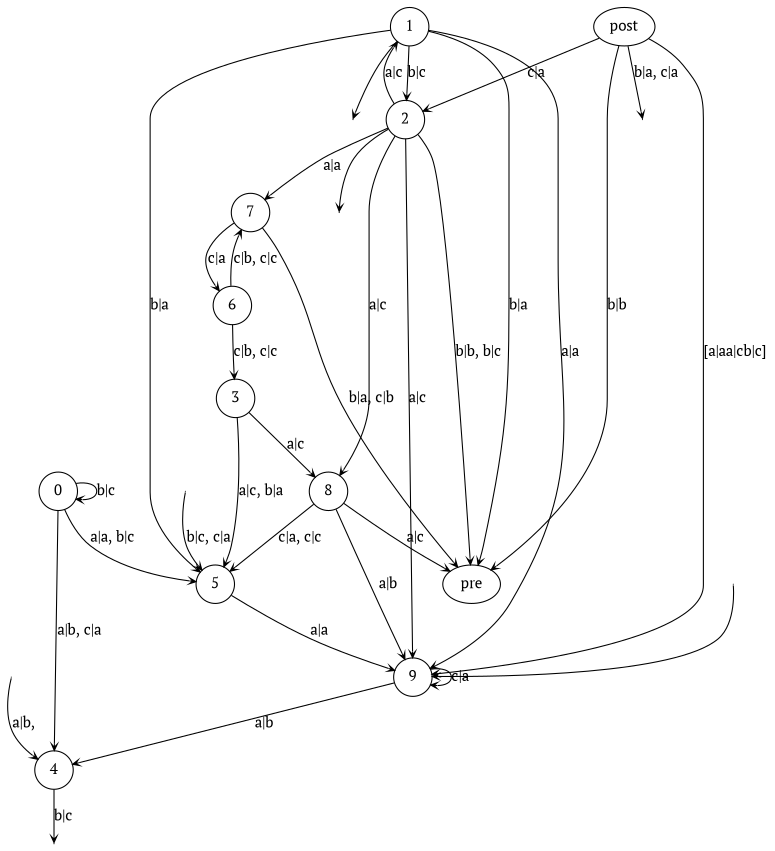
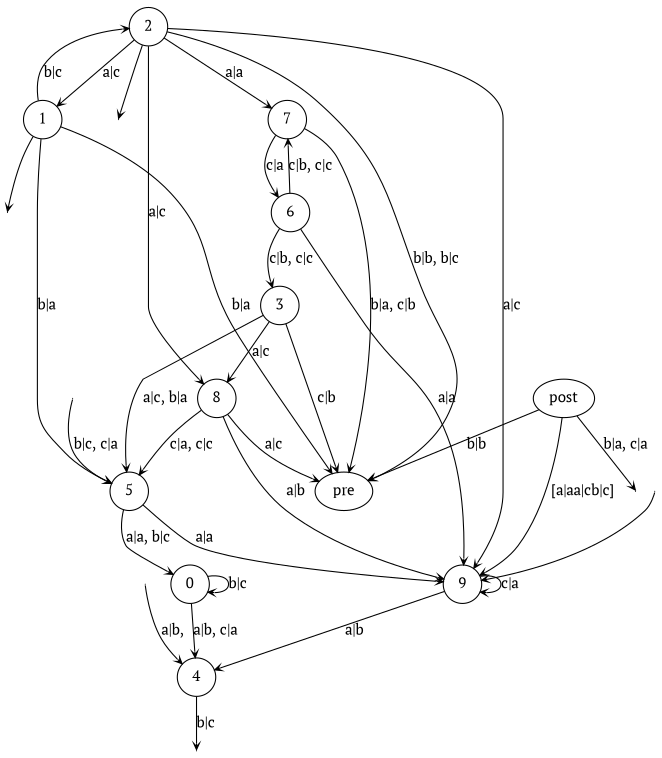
(514, 73) -> none
(560, 331) -> (414, 381)
none -> (311, 395)
(117, 561) -> (131, 550)
